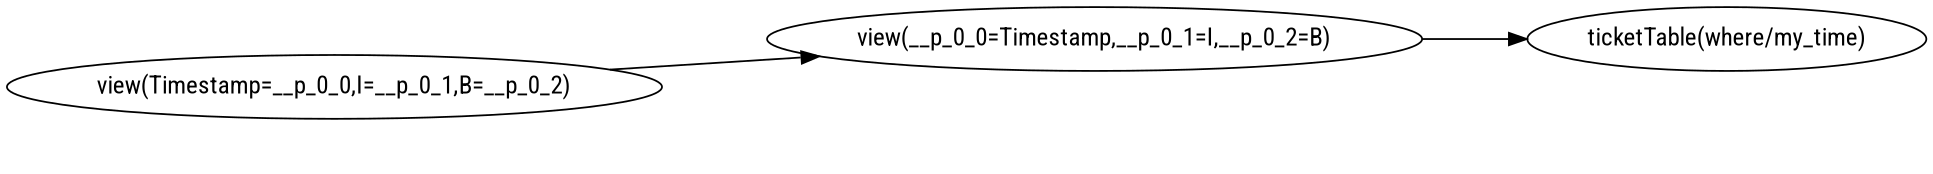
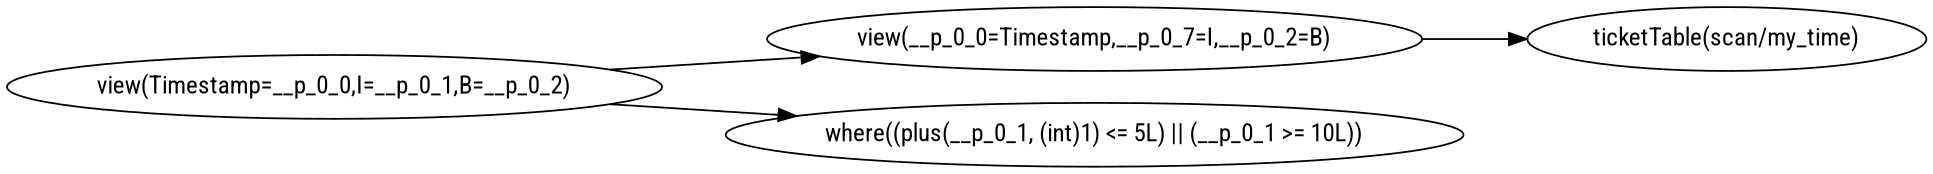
(1095, 39) -> (1095, 39)
(1727, 39) -> (1727, 39)
none -> (1095, 135)
